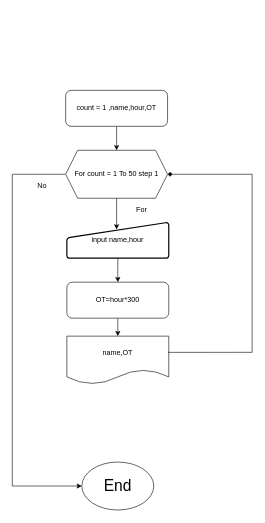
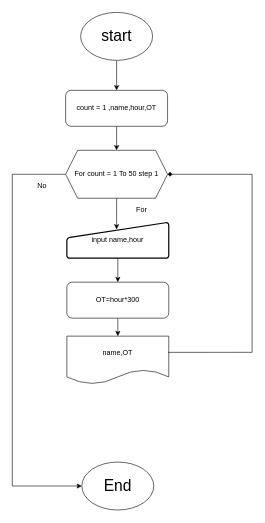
none -> (117, 36)
none -> (117, 73)
